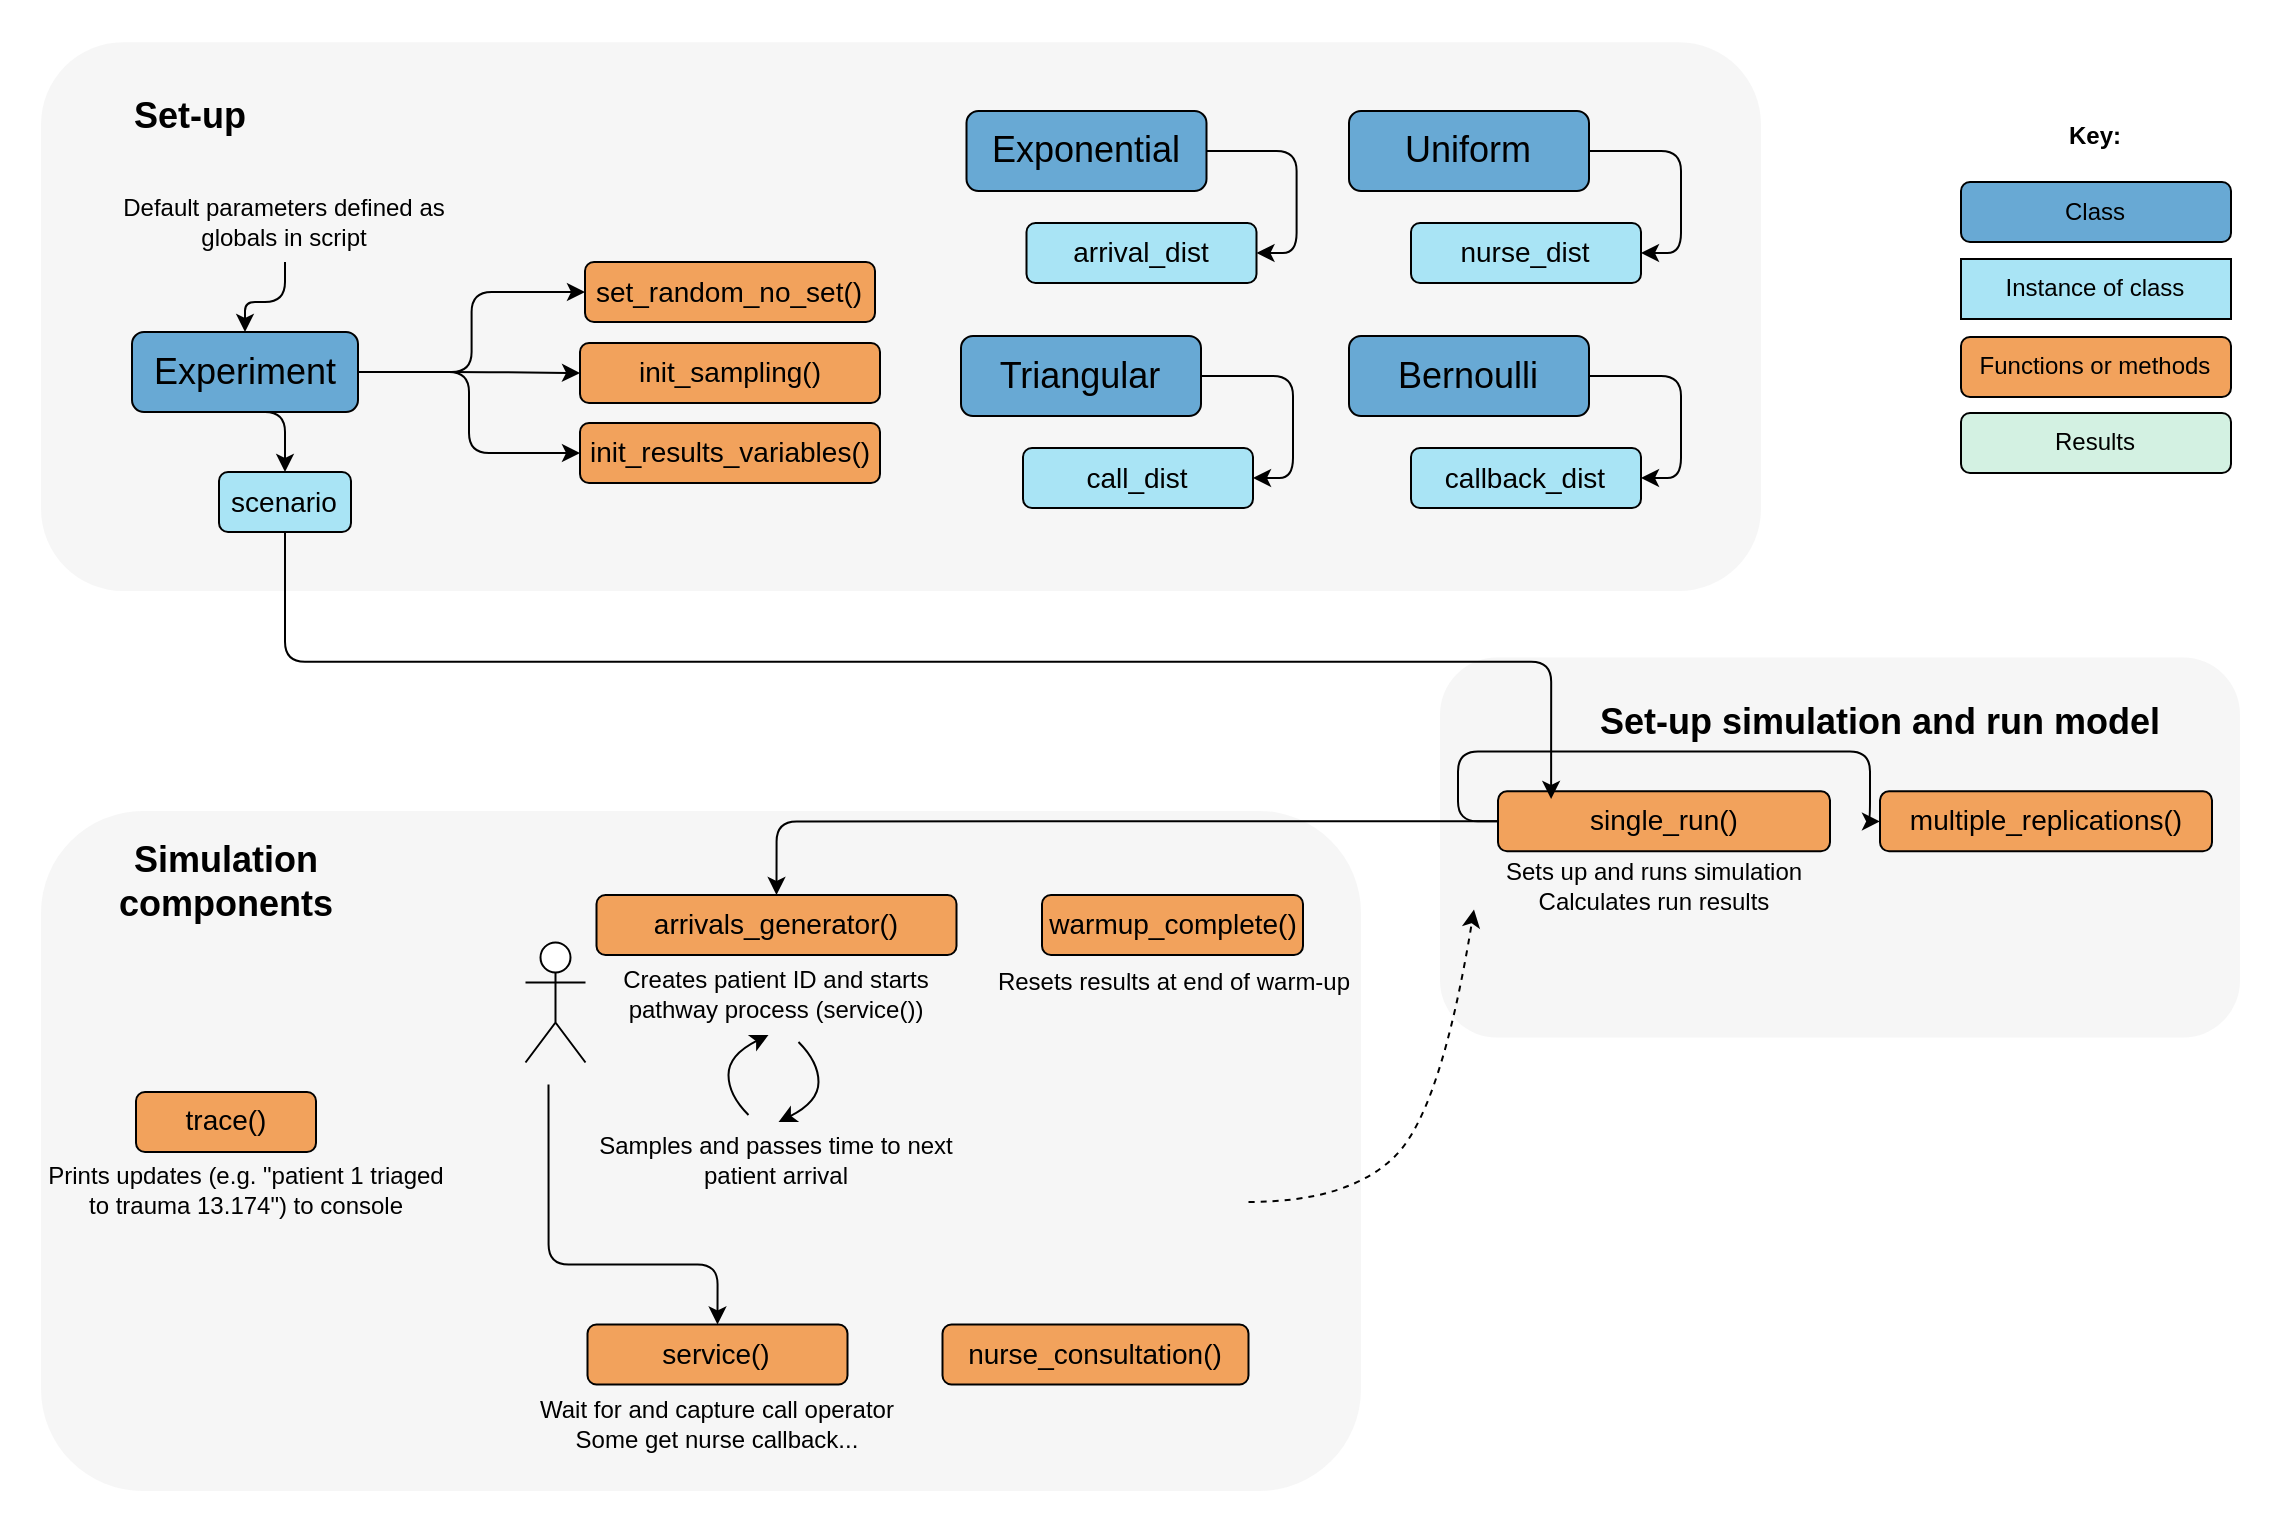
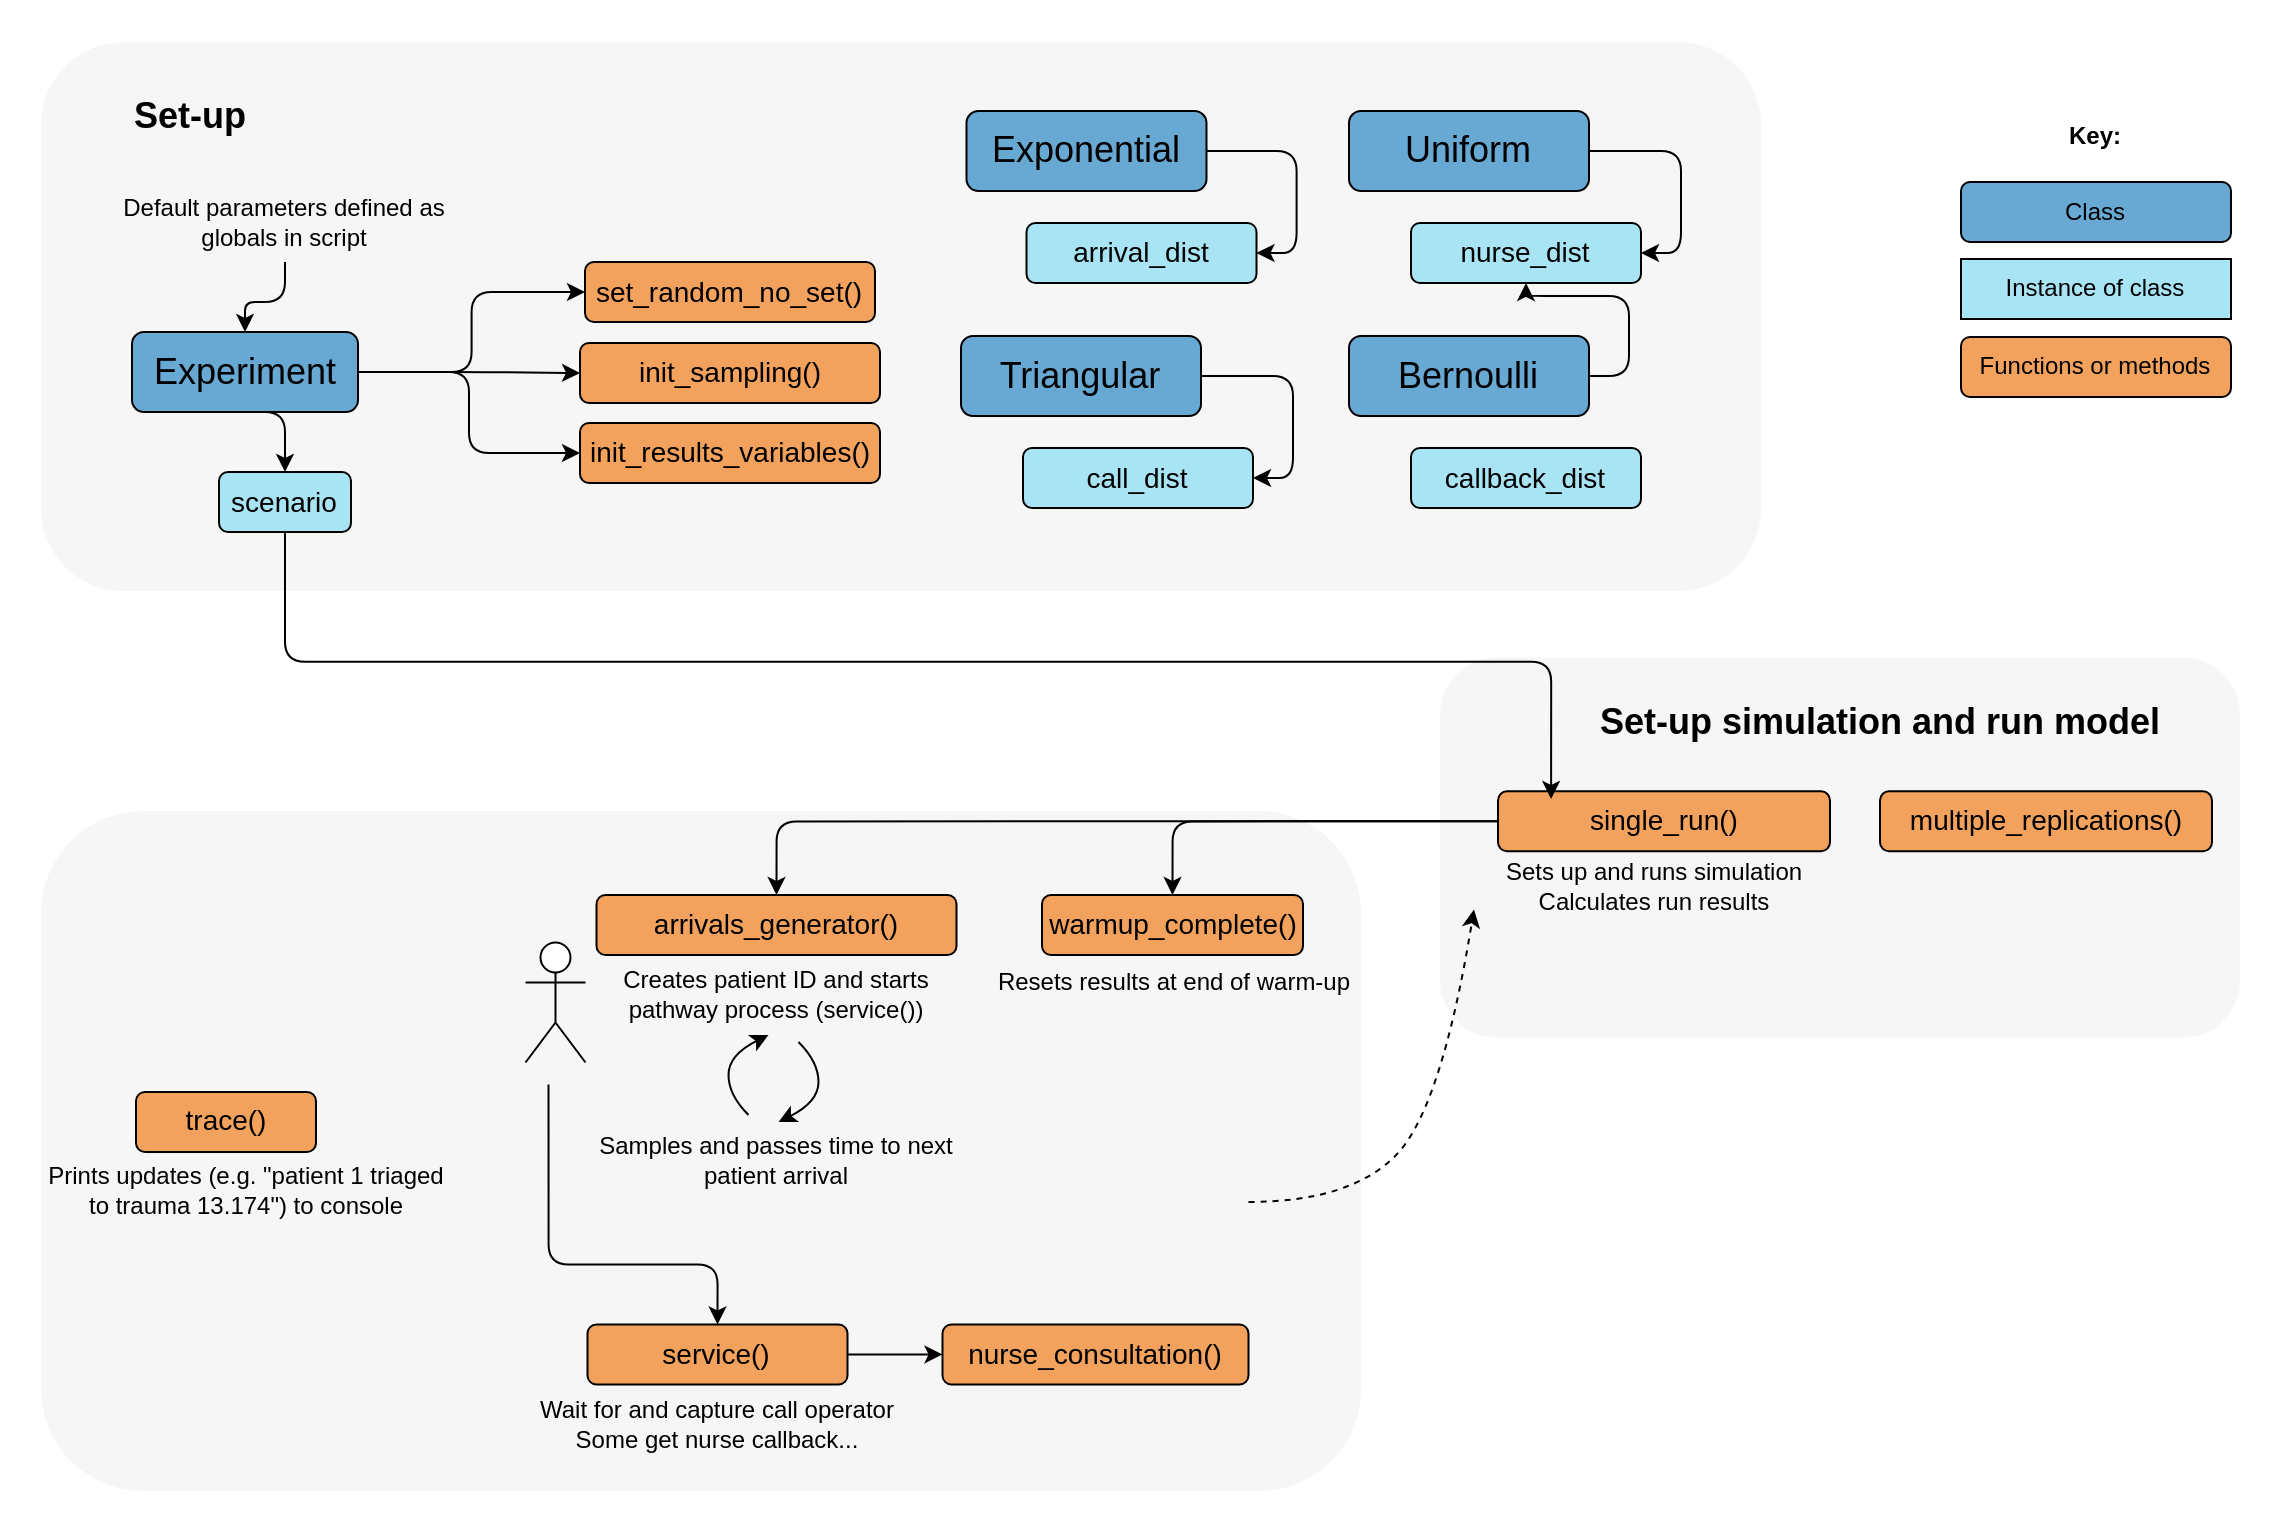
(1681, 407) -> (1614, 296)
(2096, 443) -> none
(1666, 751) -> (1173, 854)
(226, 882) -> none
none -> (889, 1354)
